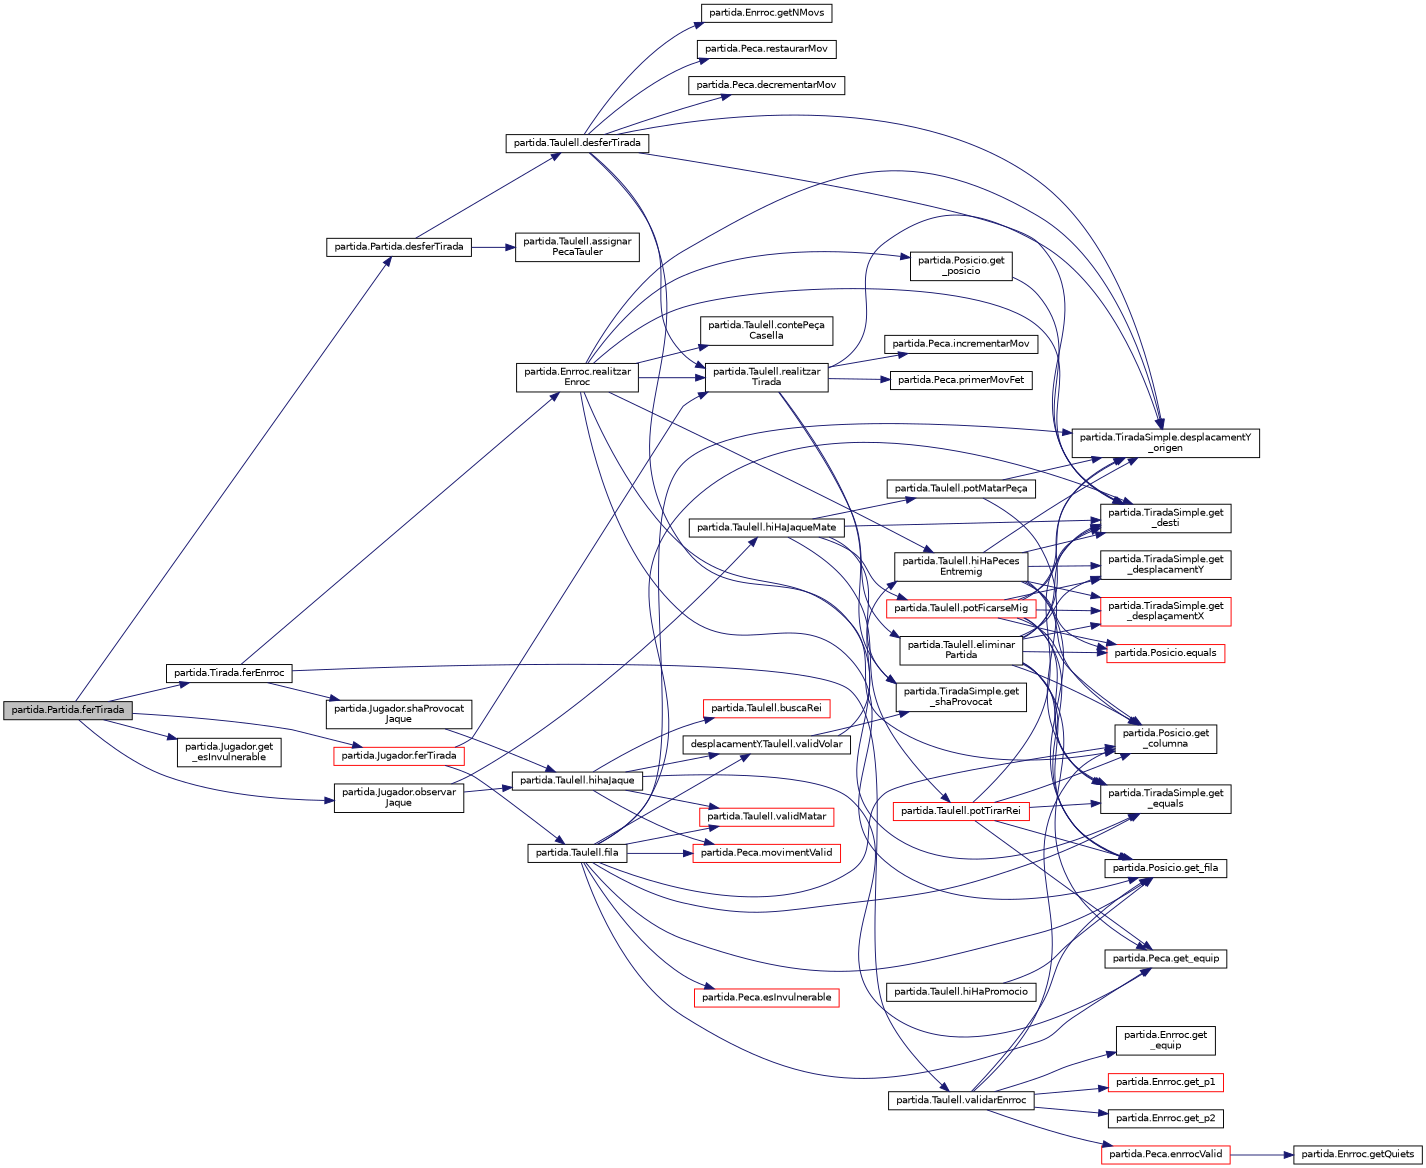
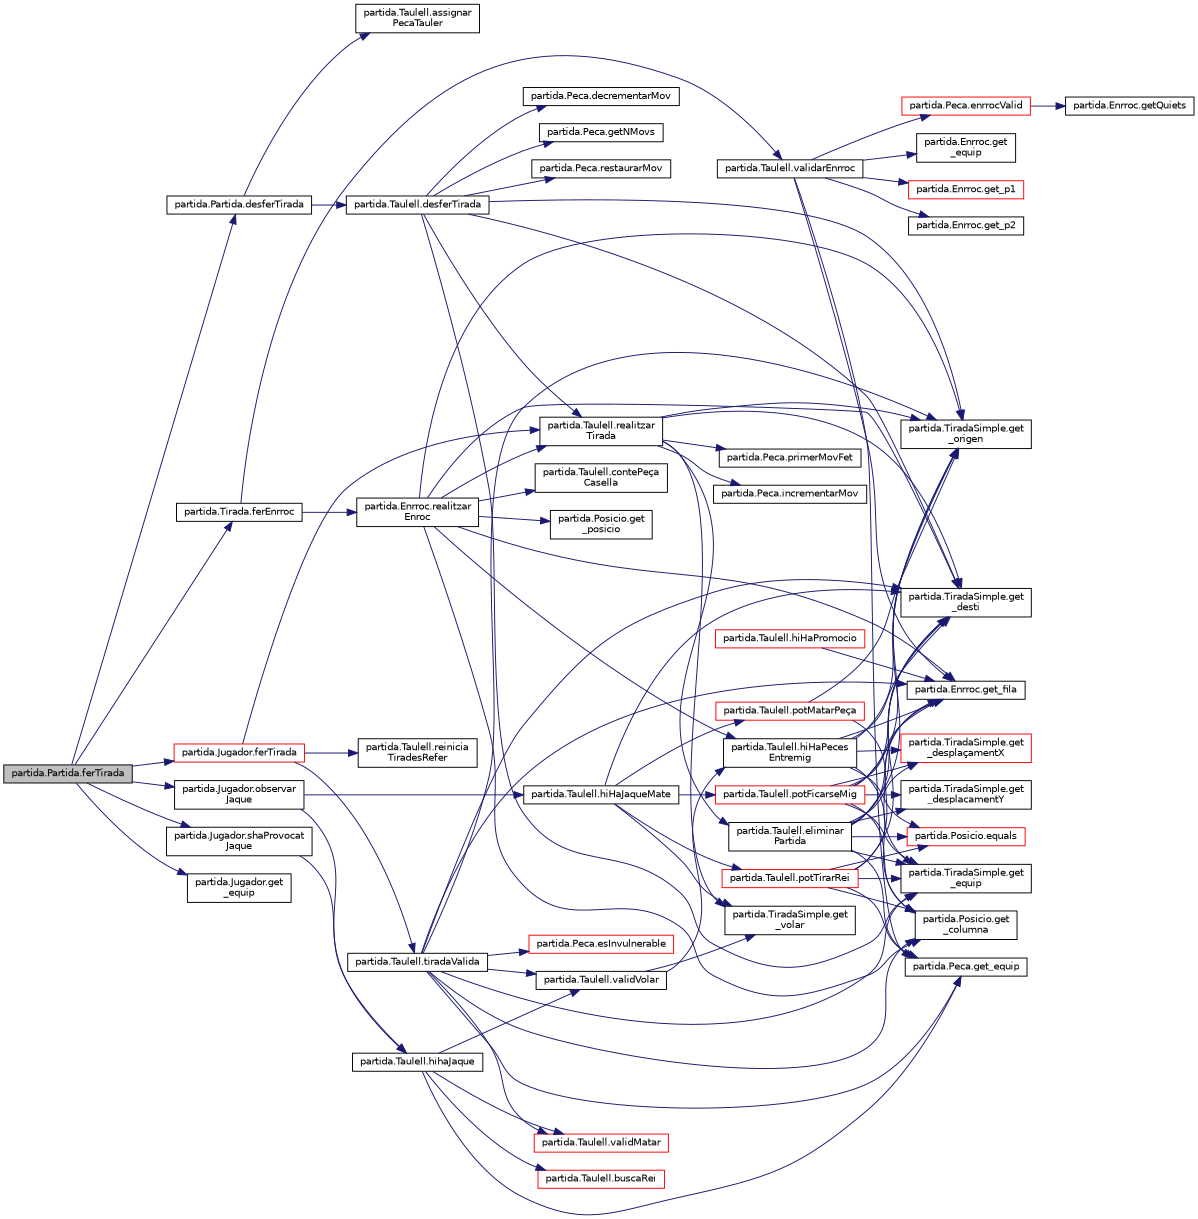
(767, 13) -> (601, 133)
(1056, 332) -> (849, 432)
(1166, 443) -> (966, 434)
(961, 489) -> (790, 711)
(1064, 566) -> none
(1052, 631) -> (892, 854)
(299, 690) -> (134, 805)
(1073, 690) -> none
(961, 697) -> (790, 920)
(767, 745) -> (601, 980)
(229, 753) -> (239, 888)
none -> (418, 753)
(1166, 799) -> (966, 879)
(577, 853) -> (418, 962)
(767, 853) -> none
(1166, 869) -> (966, 690)
(1051, 922) -> (871, 562)
(961, 992) -> (790, 639)
